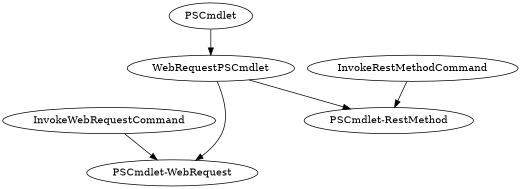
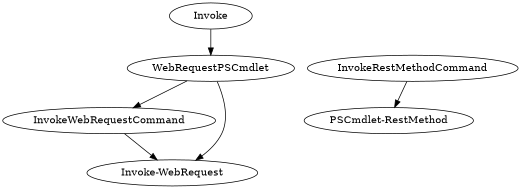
(211, 16) -> (211, 16)
(296, 93) -> (163, 93)
(172, 173) -> (172, 173)
